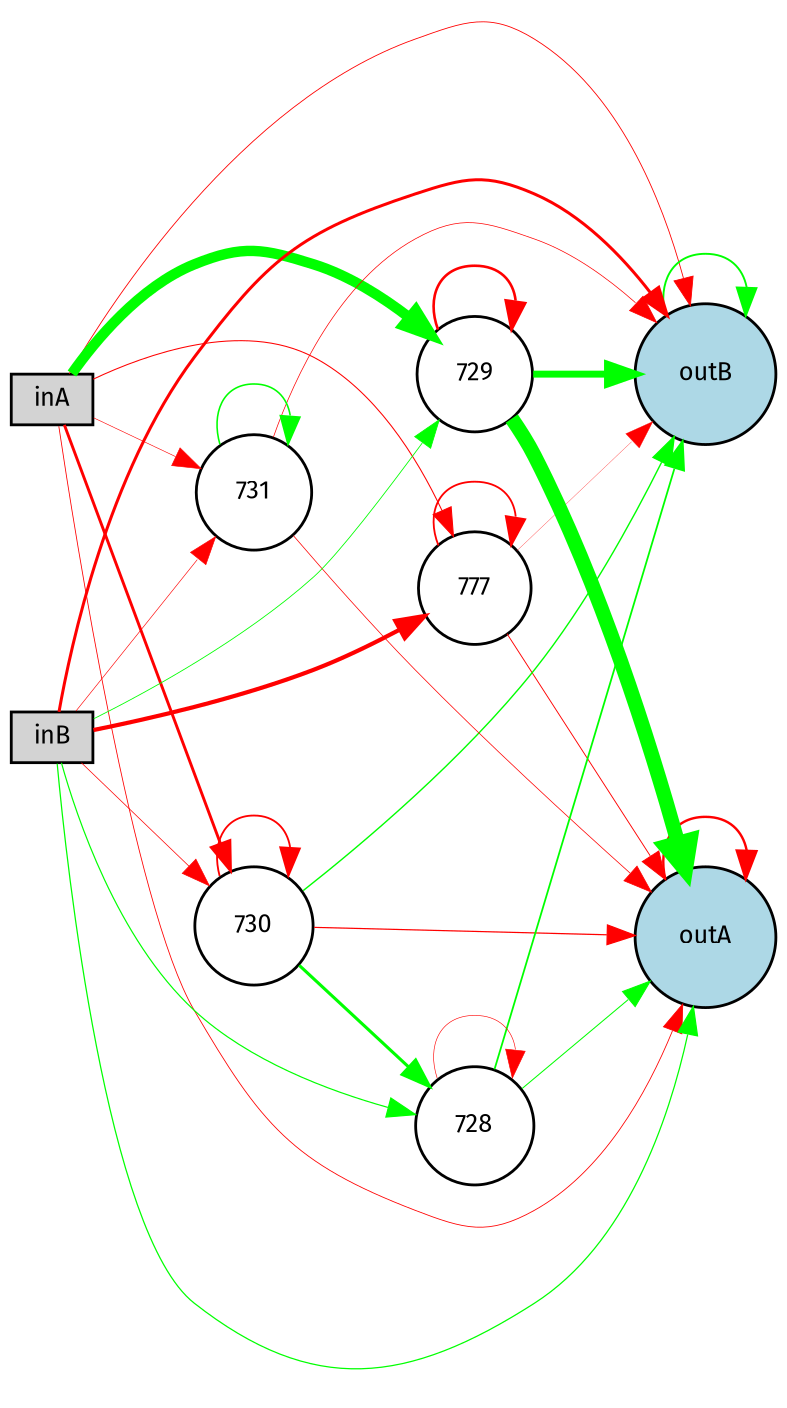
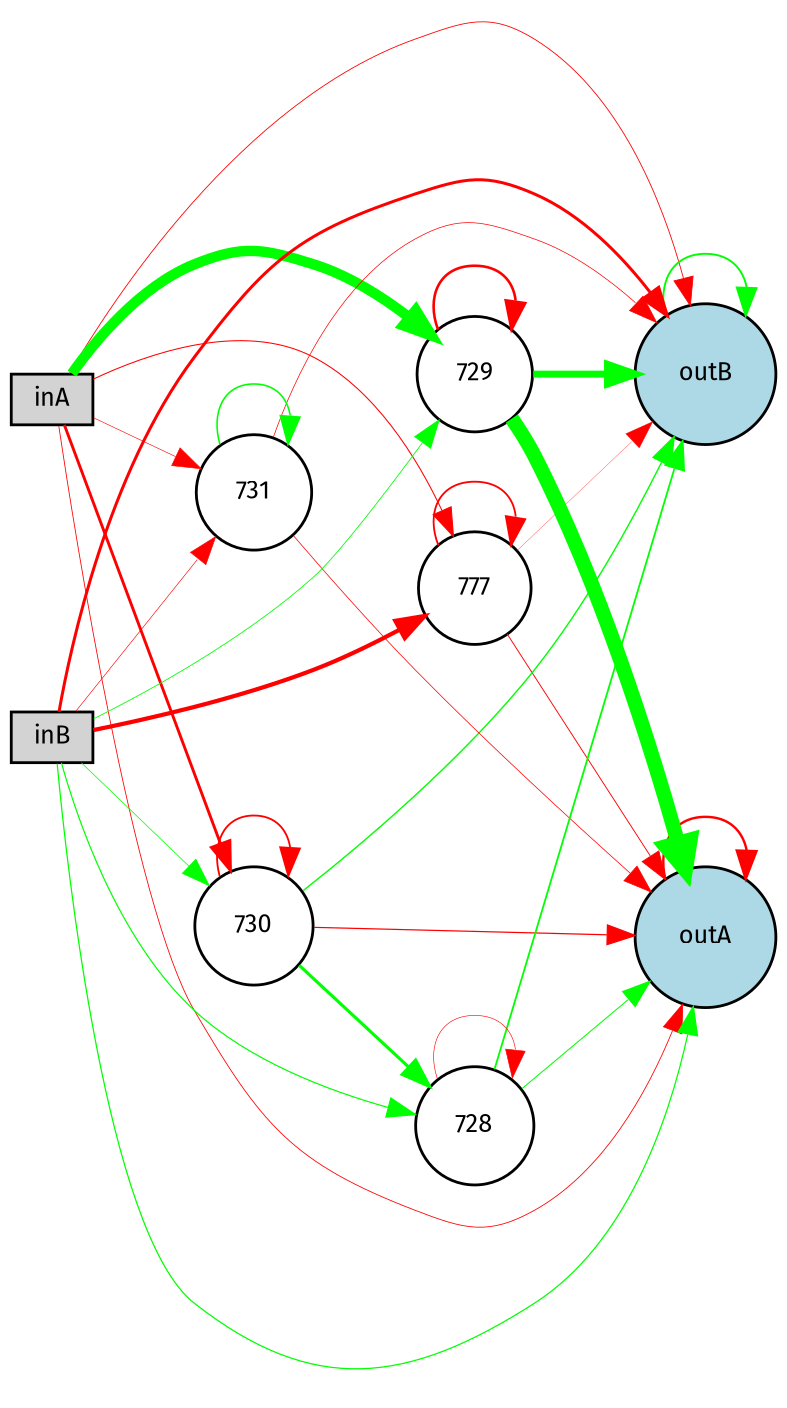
(154, 833) -> (154, 833)
